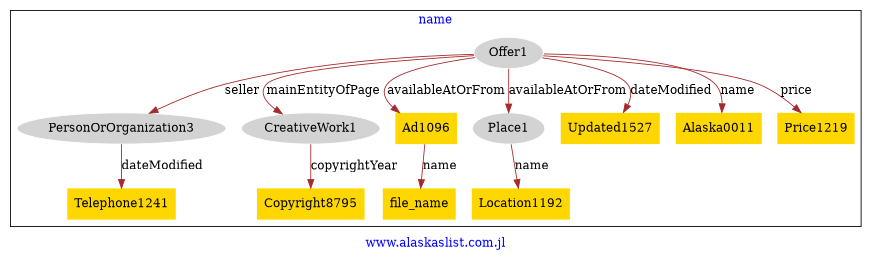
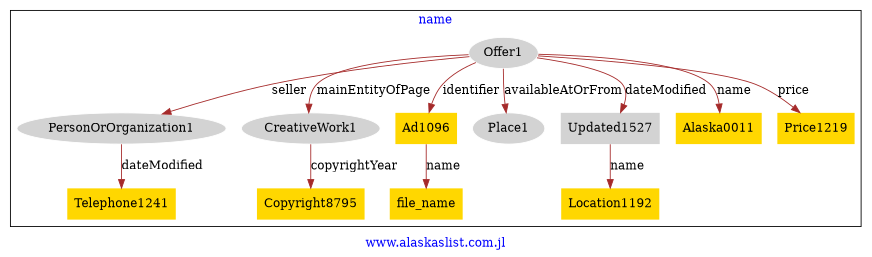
(446, 91) -> (471, 91)
(122, 128) -> (122, 128)
(610, 128) -> (610, 128)
(514, 162) -> (610, 162)
